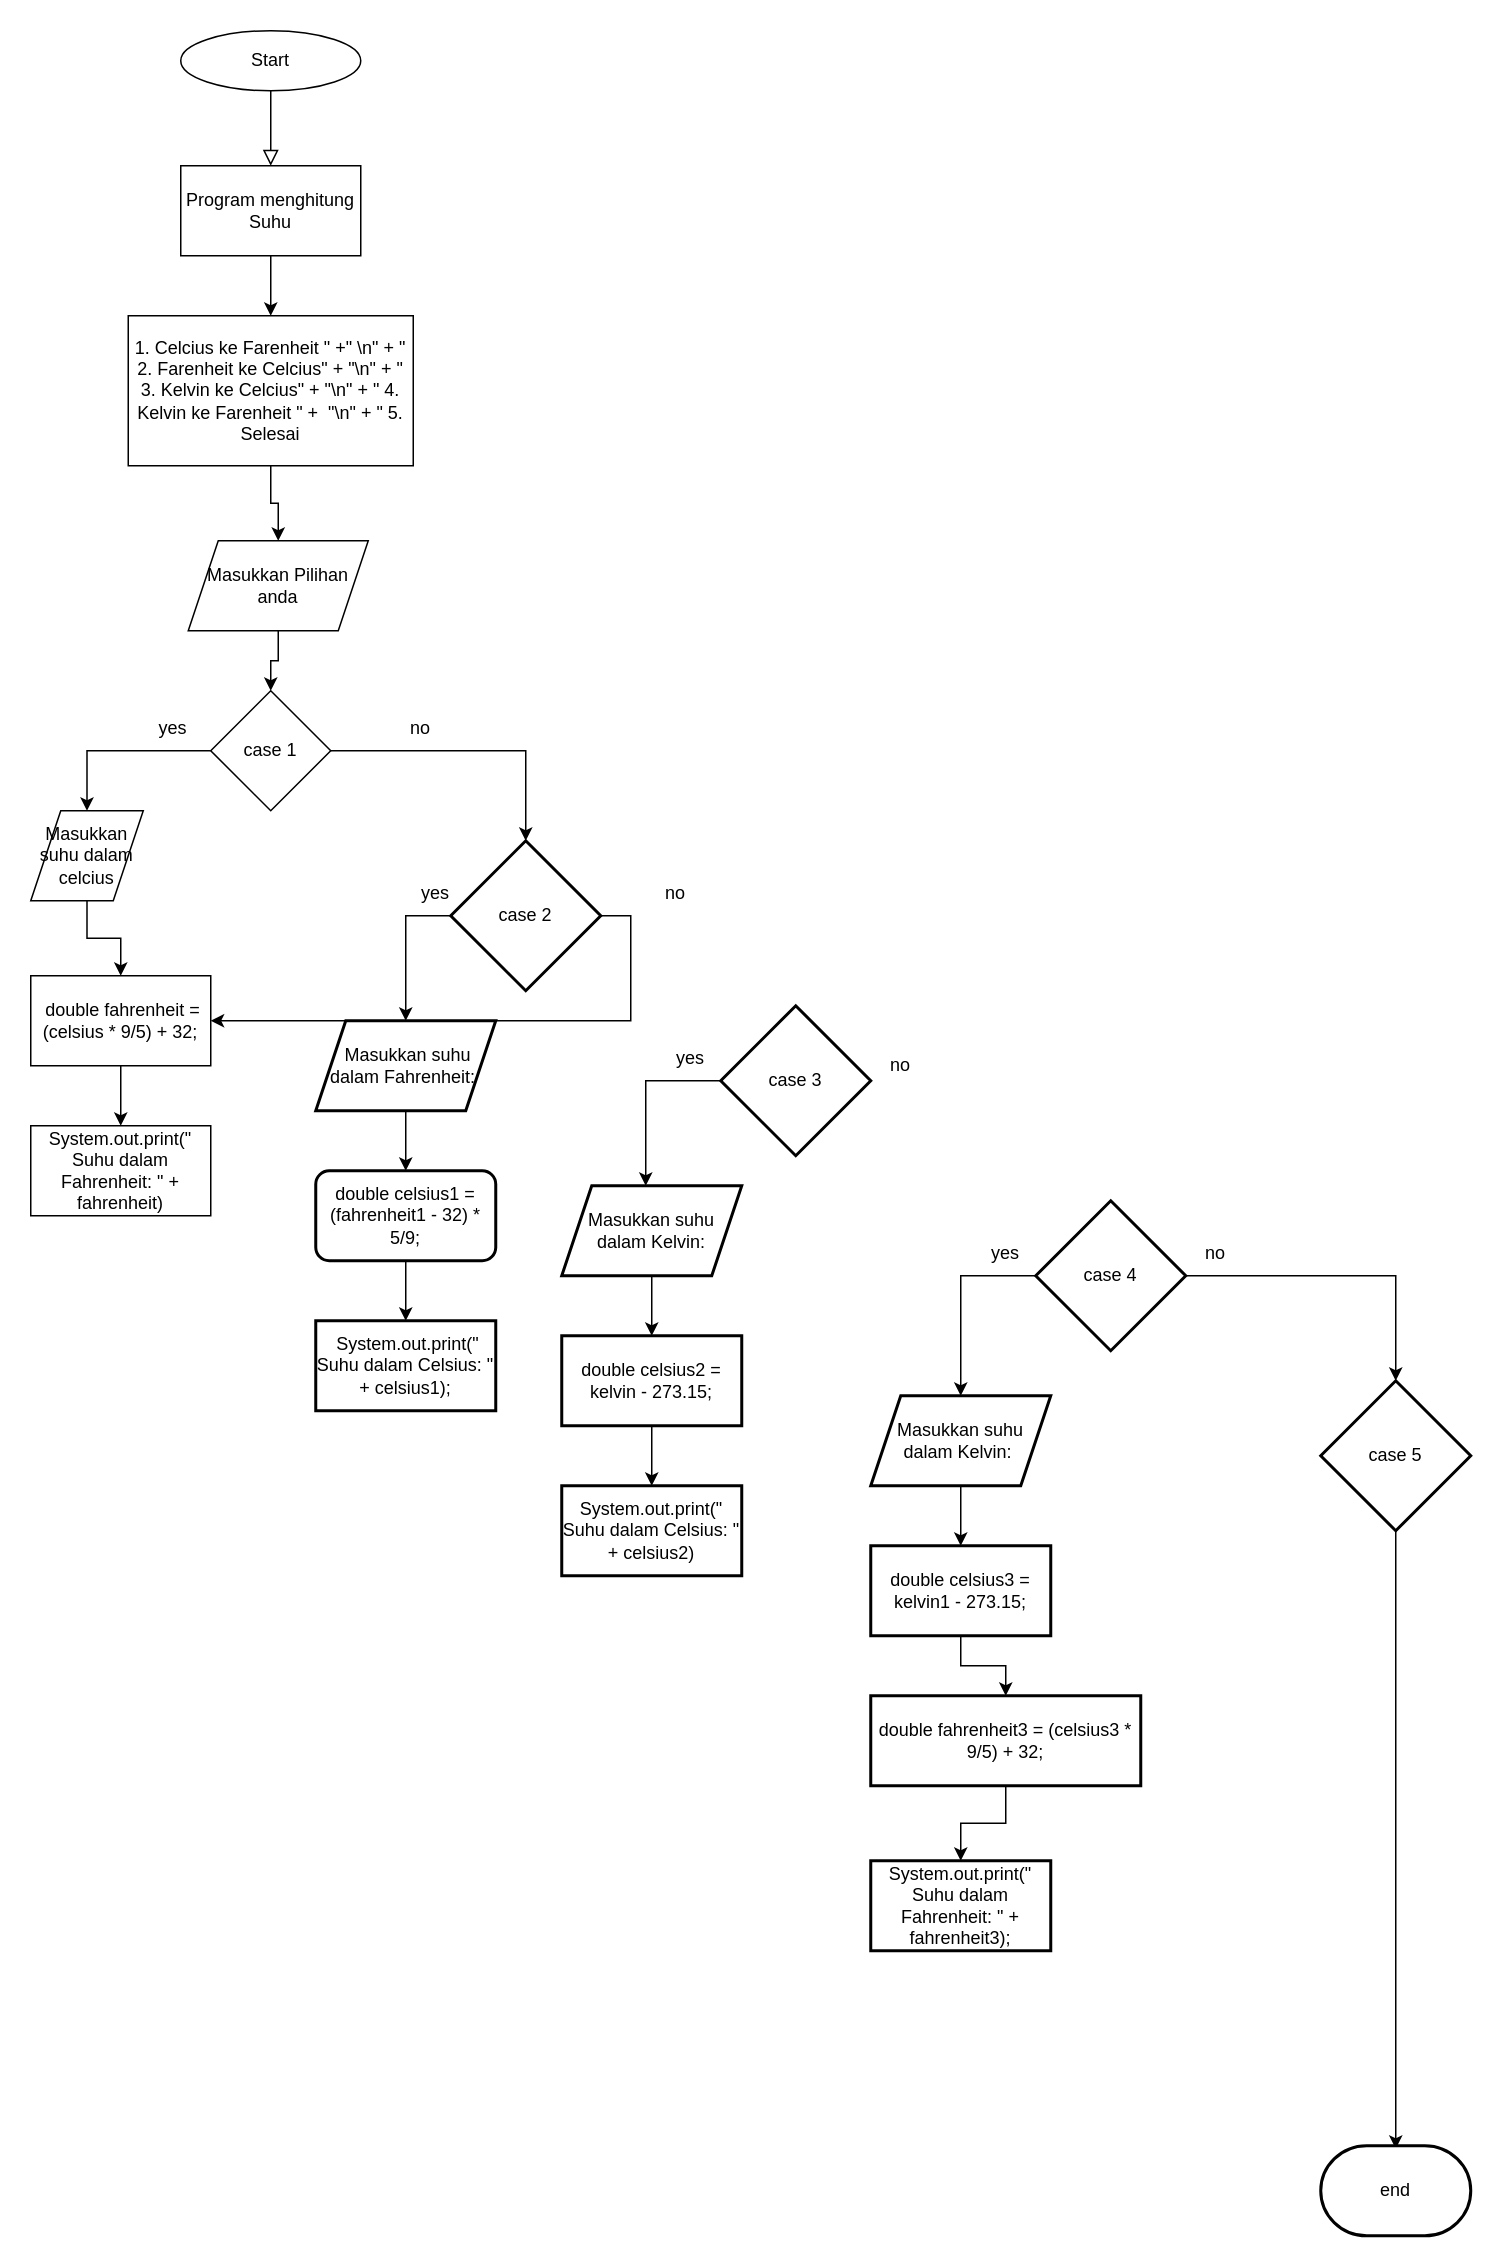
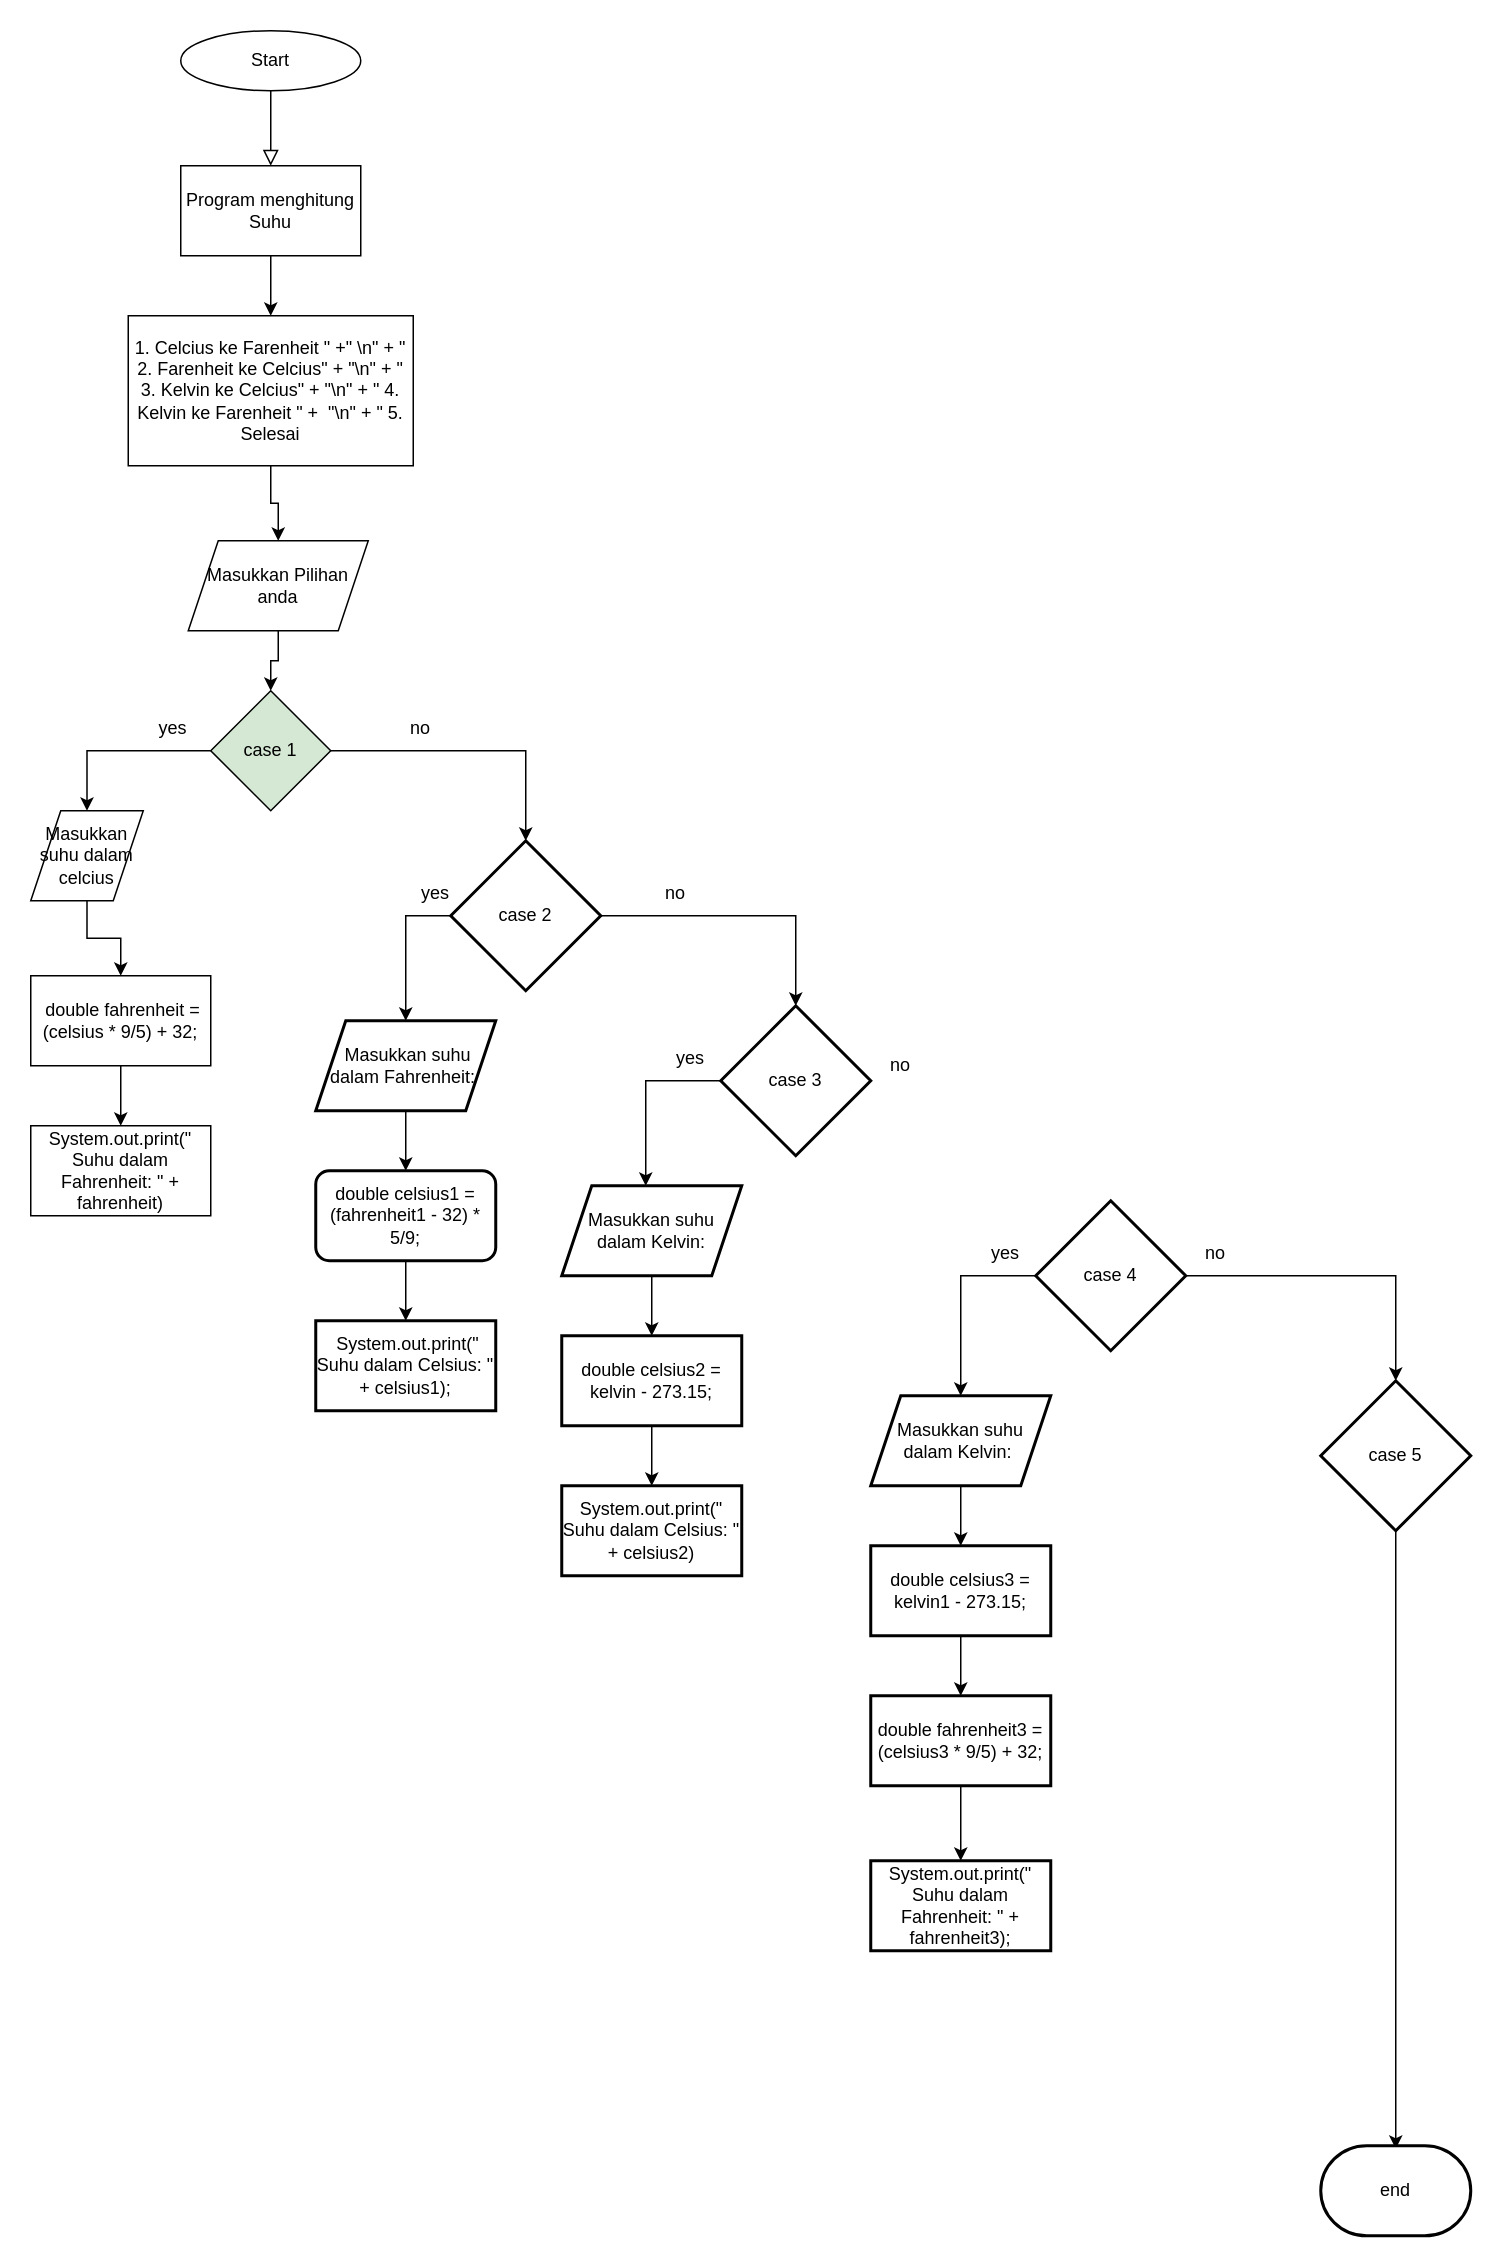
(271, 751) -> (271, 751)
(617, 1021) -> (752, 916)
(1006, 1741) -> (961, 1741)
